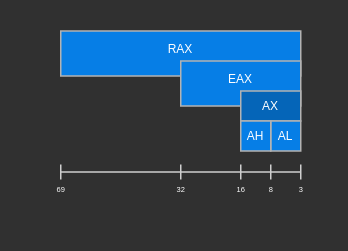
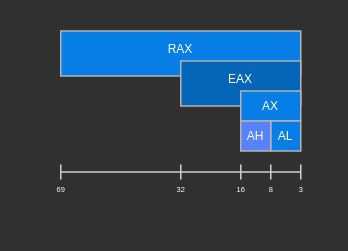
(241, 83) -> (241, 83)
(271, 106) -> (271, 106)
(256, 136) -> (256, 136)
